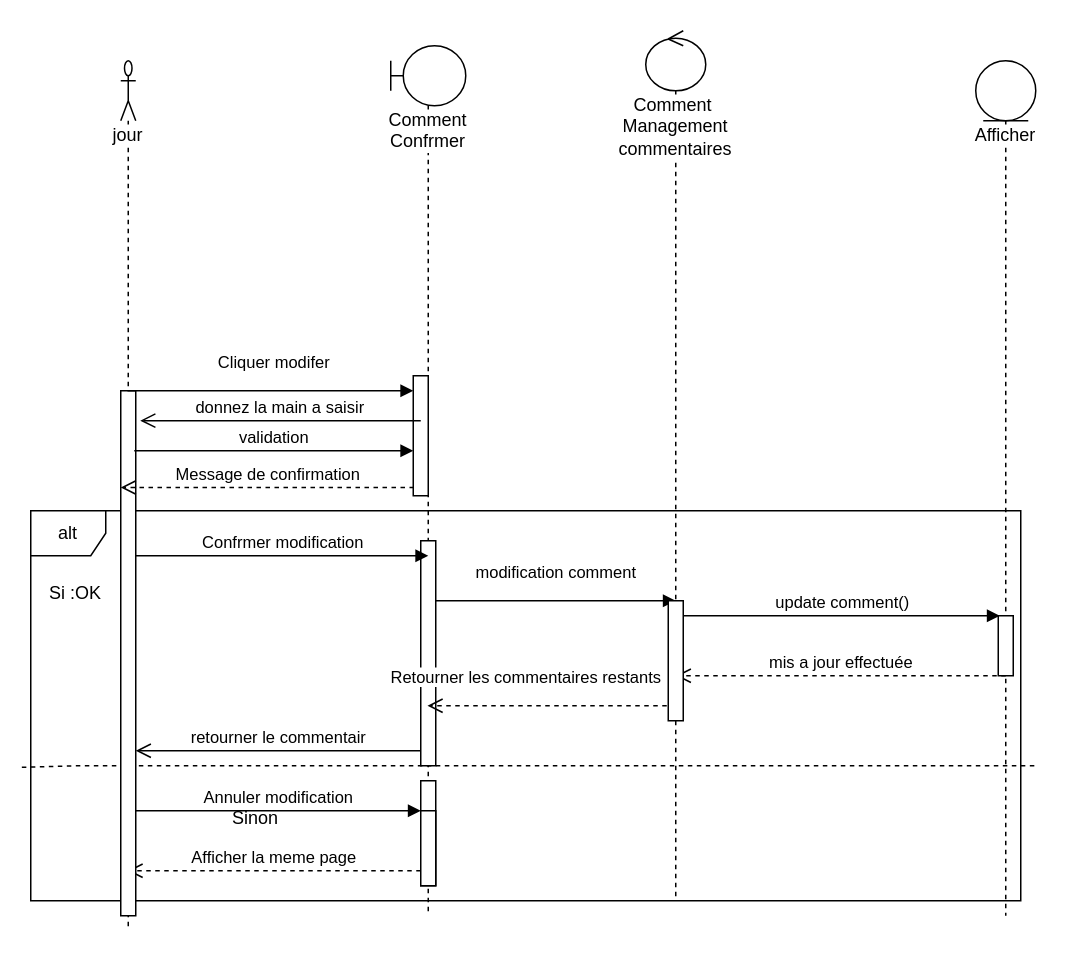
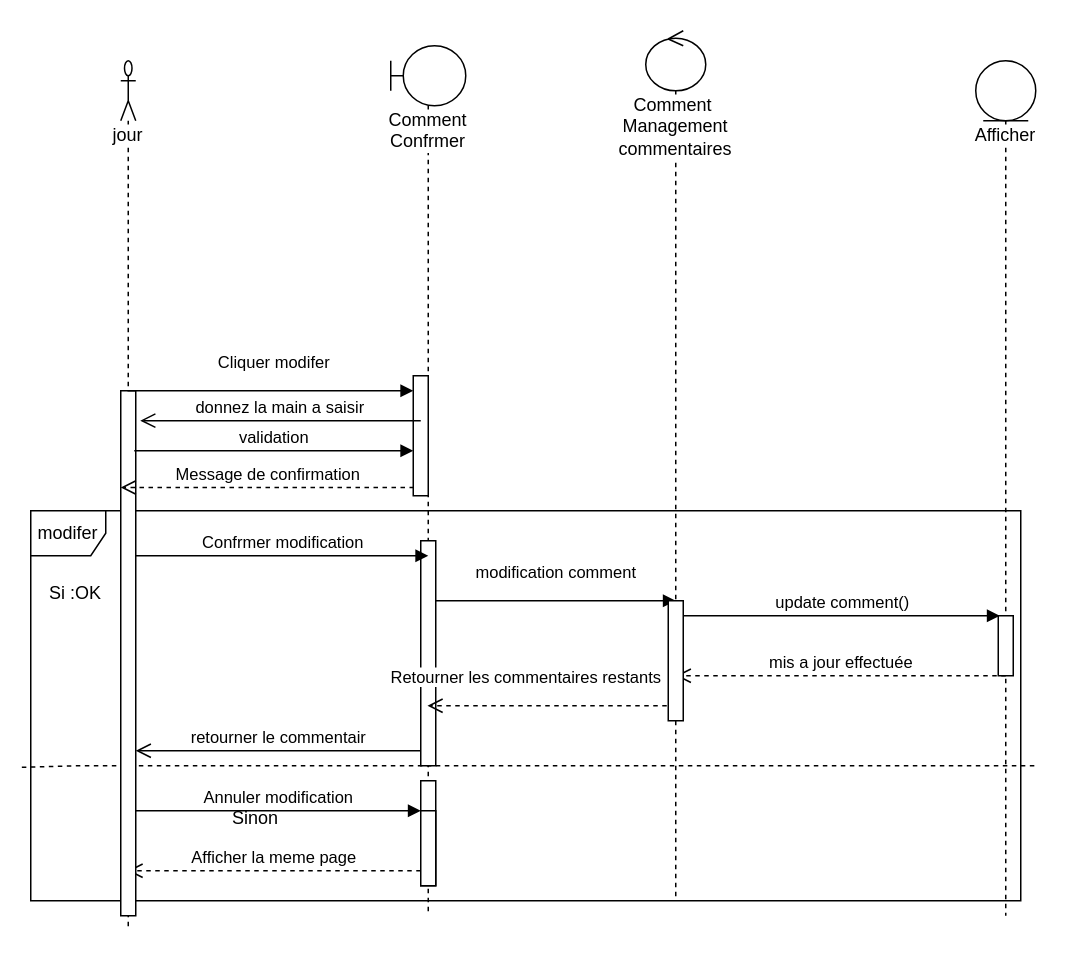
(68, 533) -> (68, 533)
